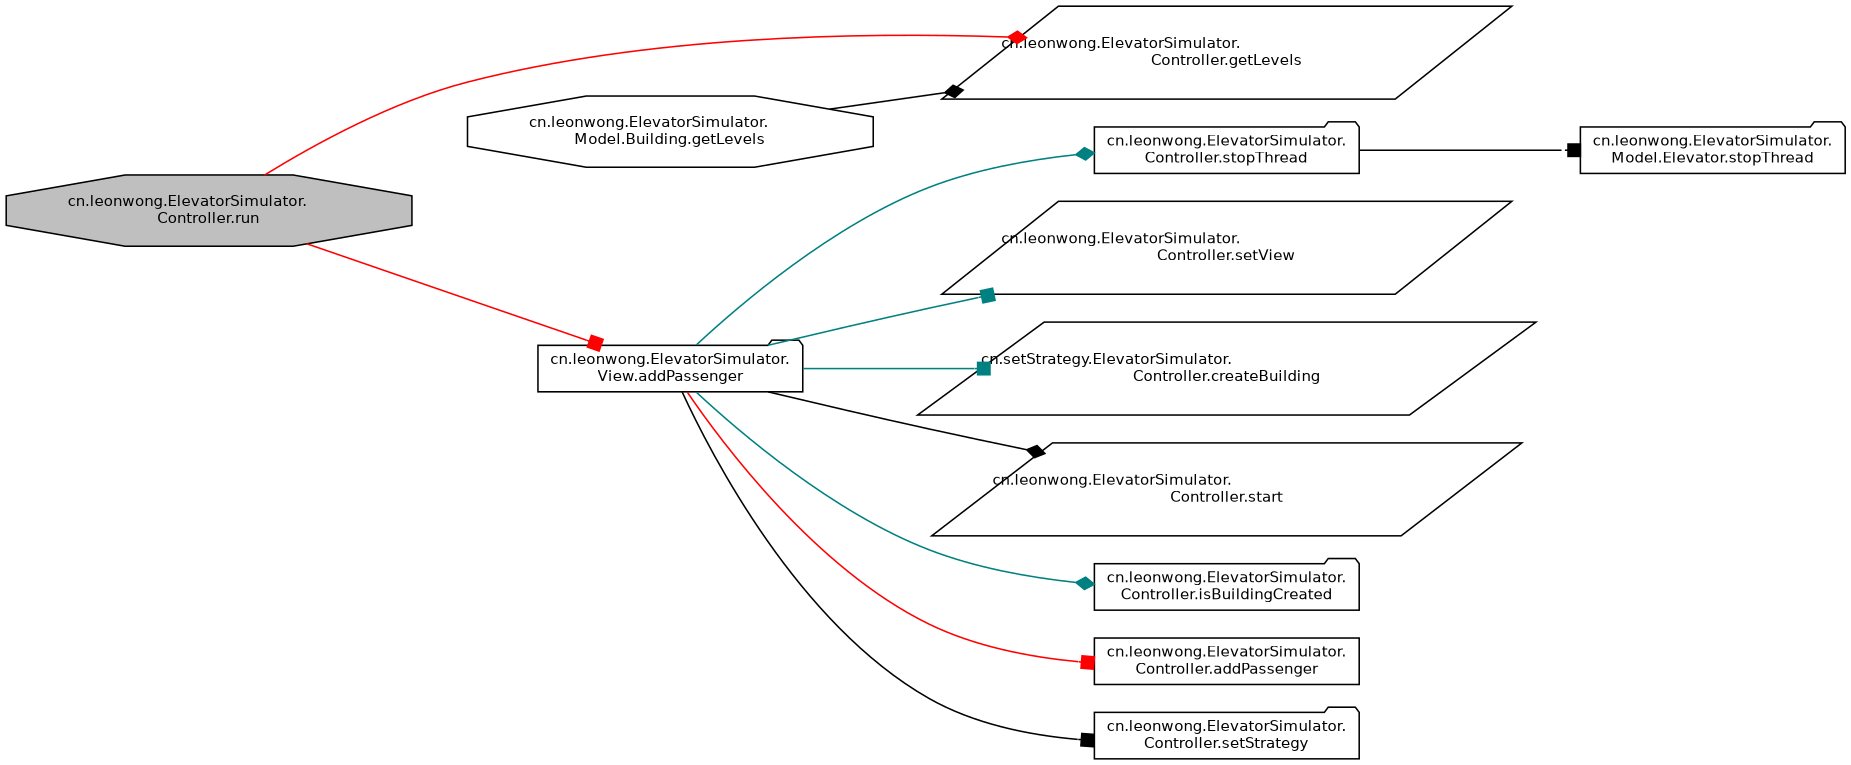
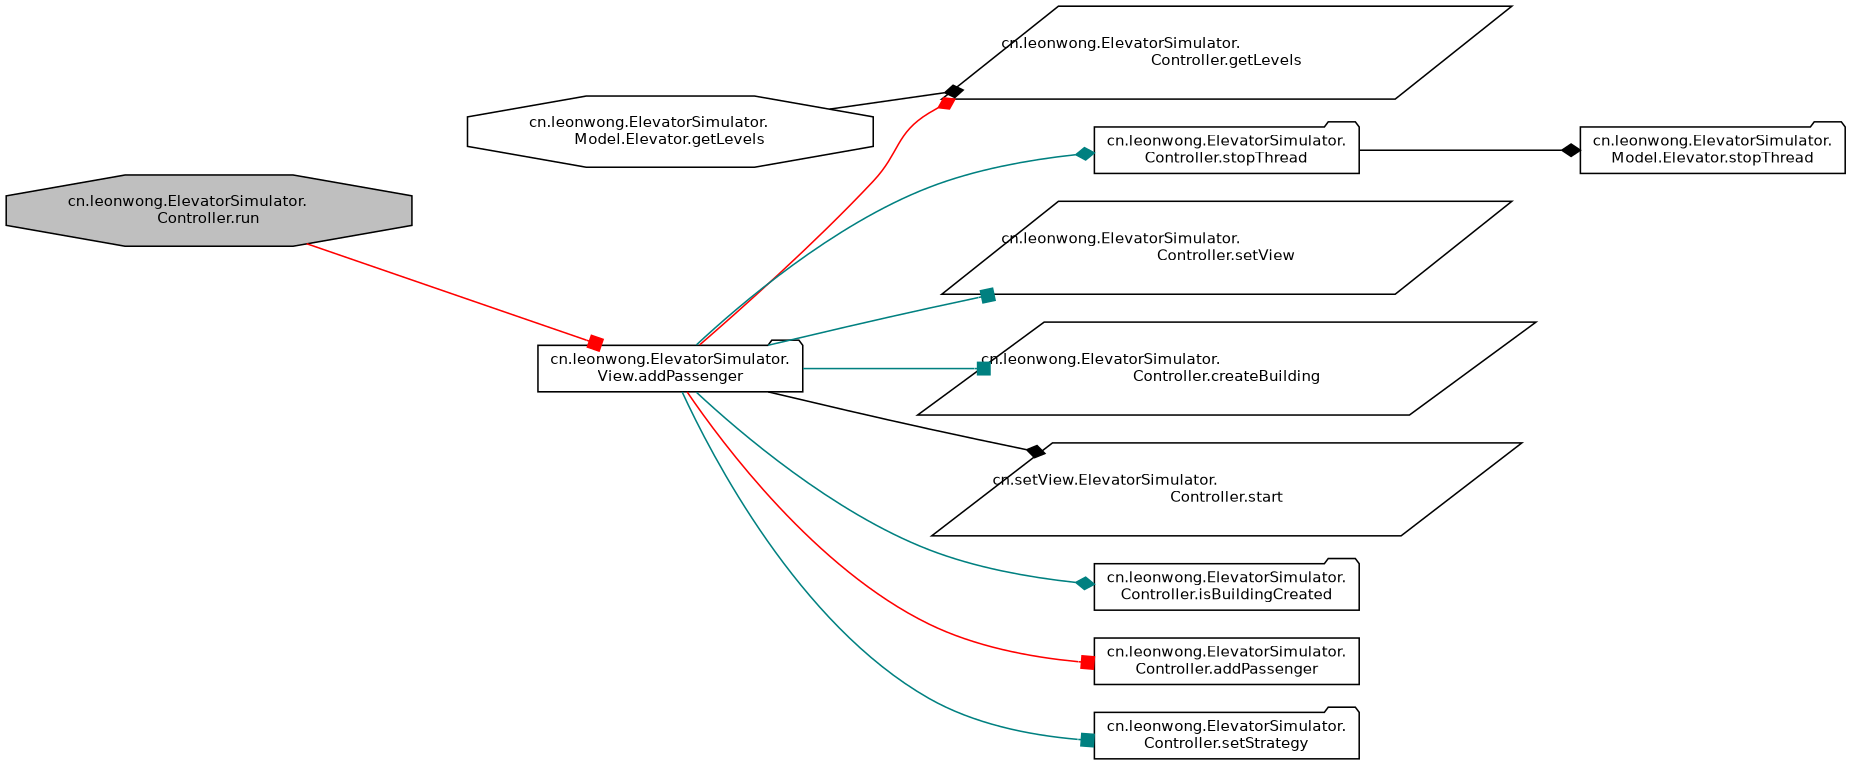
(625, 53) -> (824, 231)
(670, 132) -> (670, 132)
(1461, 150) -> (1461, 150)
(1227, 369) -> (1227, 369)
(1227, 489) -> (1227, 489)
(834, 622) -> (834, 622)
